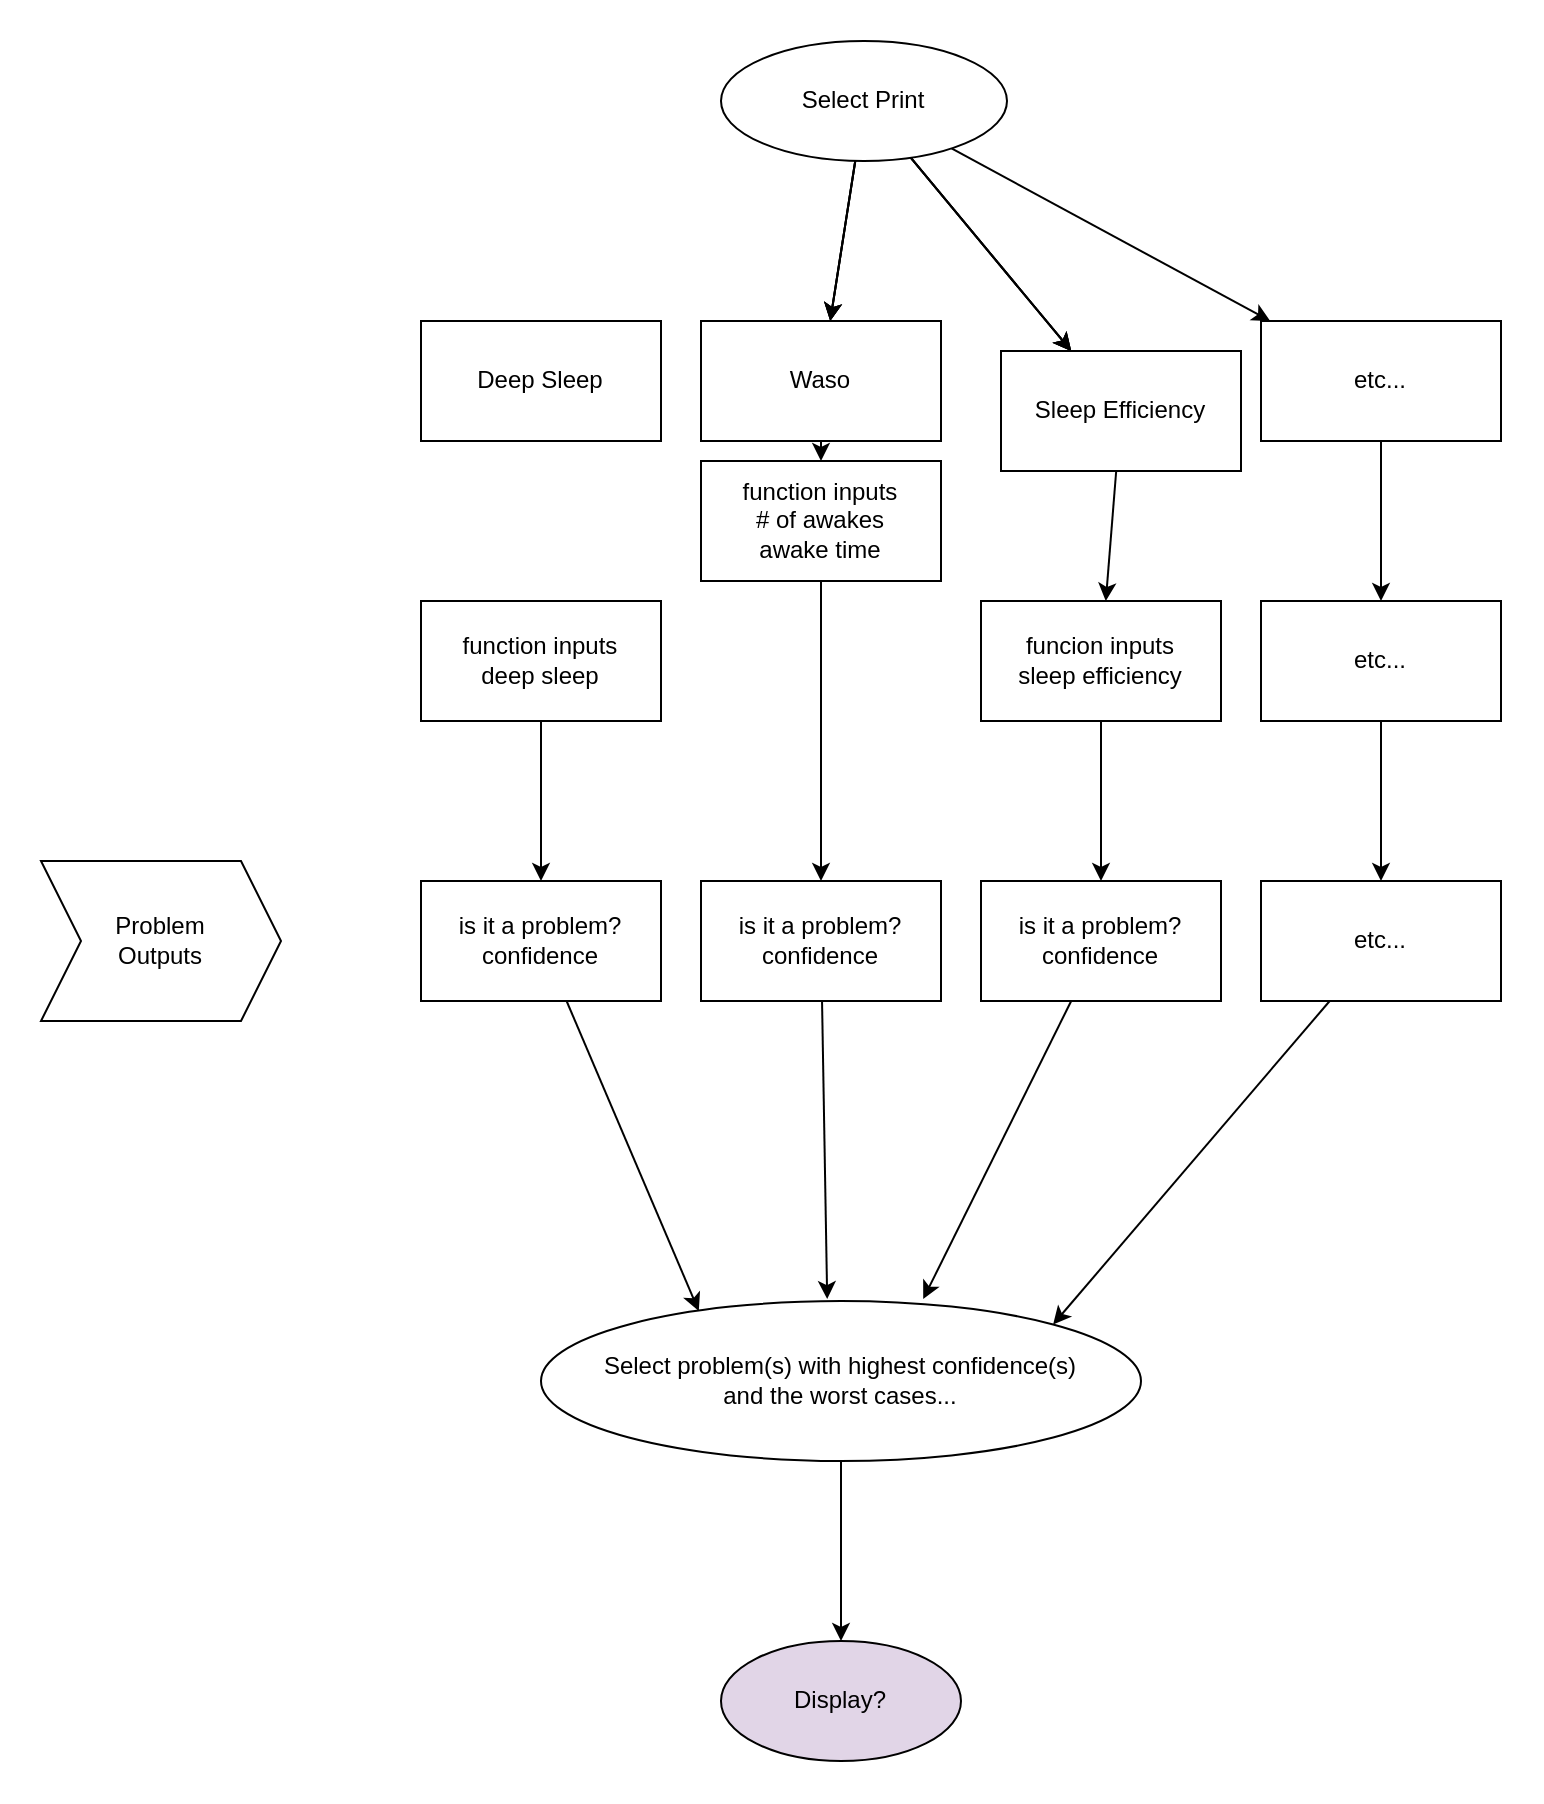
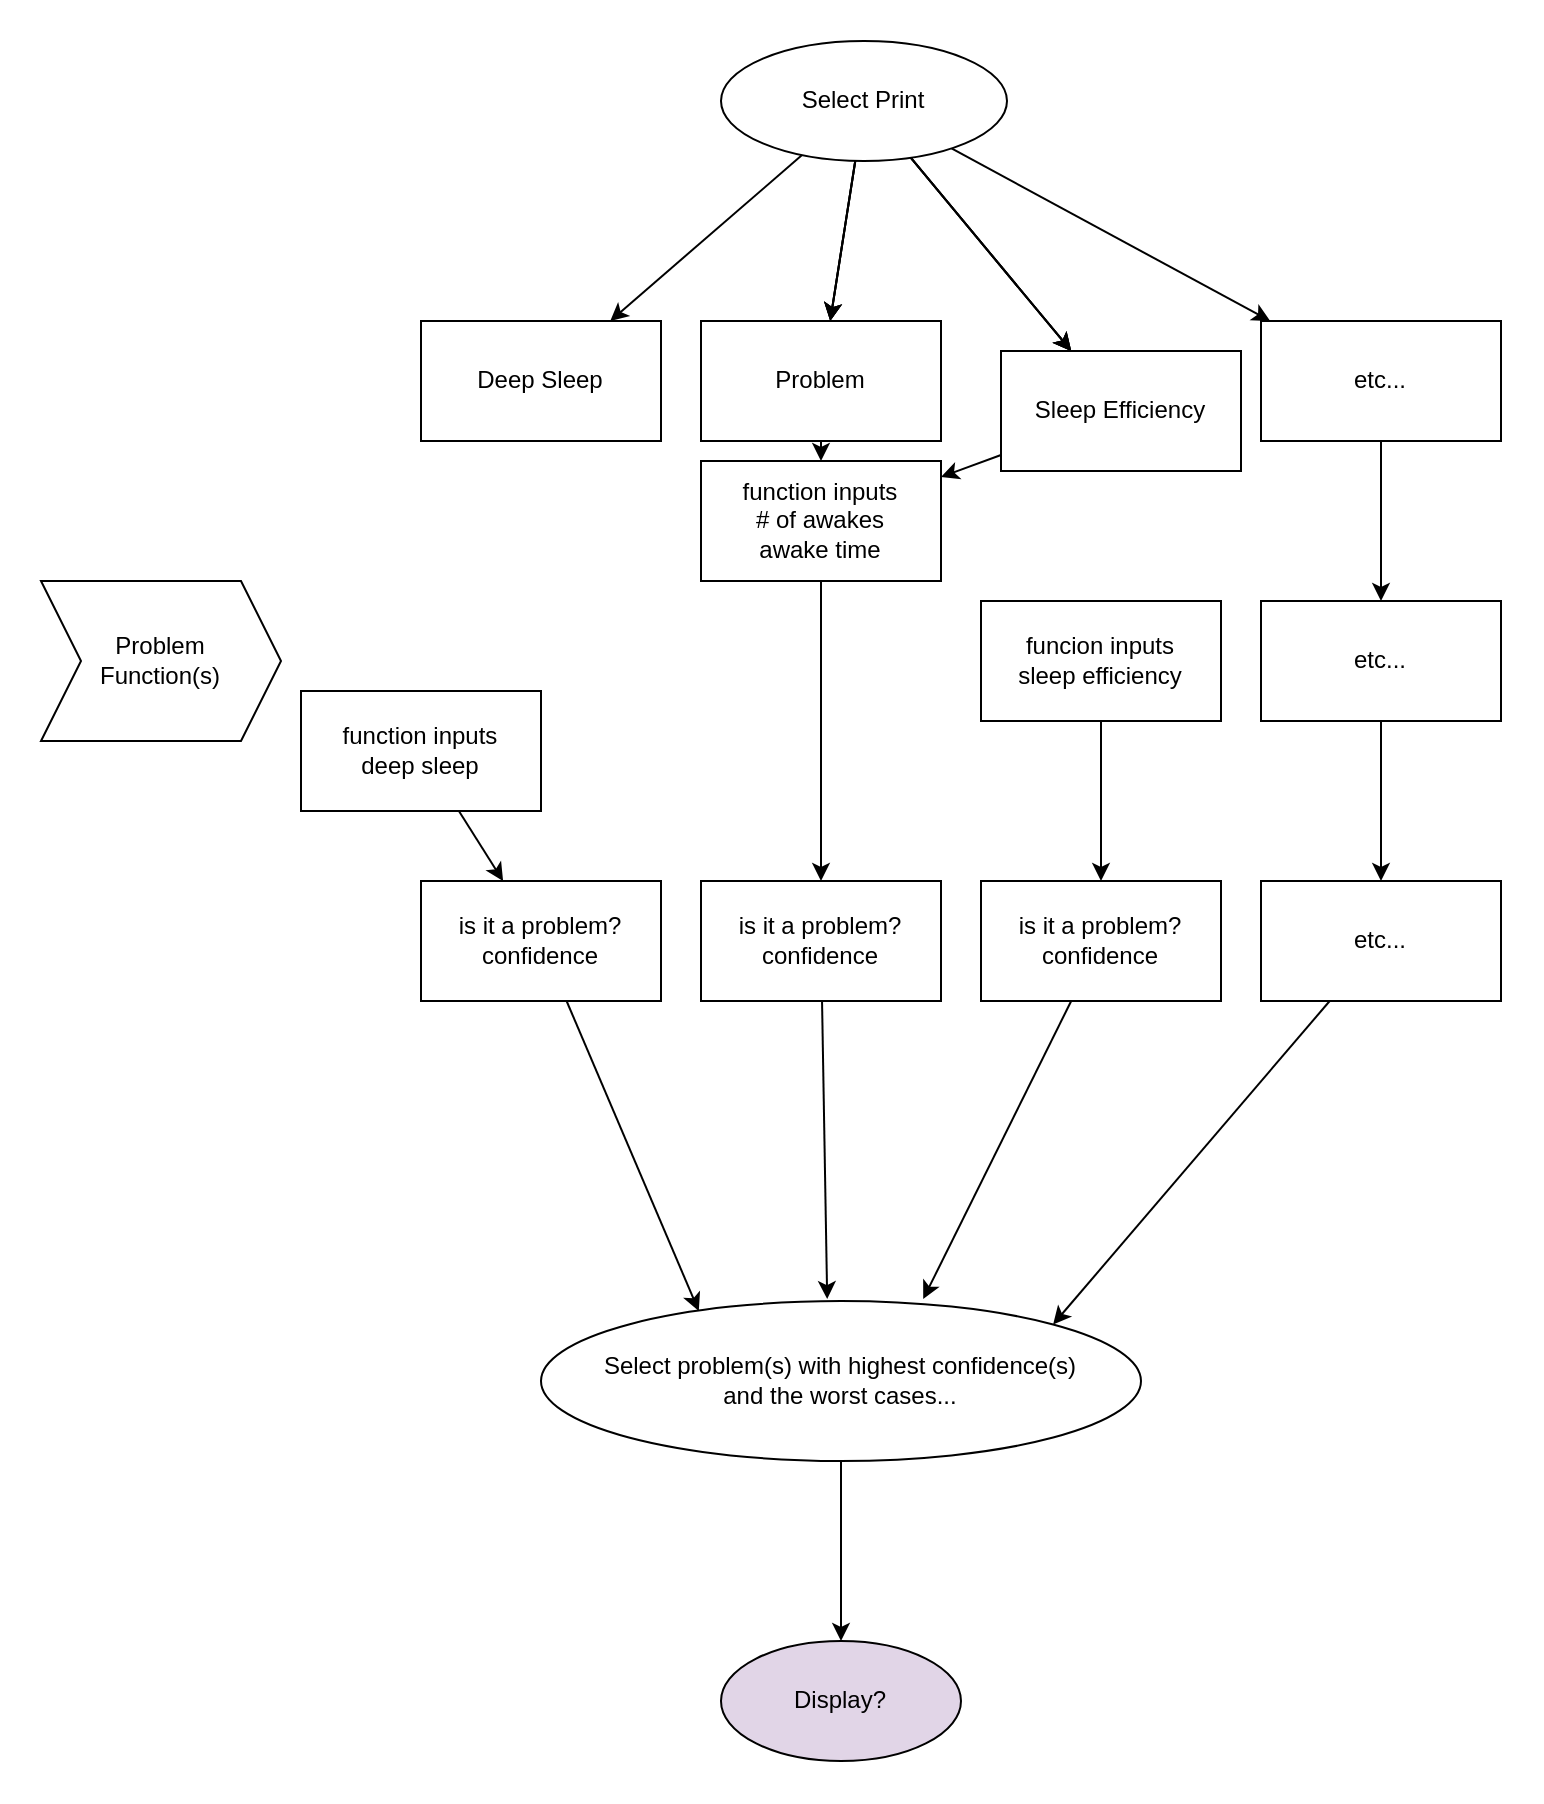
none -> (711, 234)
(821, 381) -> (821, 381)
(1112, 529) -> (977, 464)
none -> (161, 661)
(541, 661) -> (421, 751)
(161, 941) -> none
